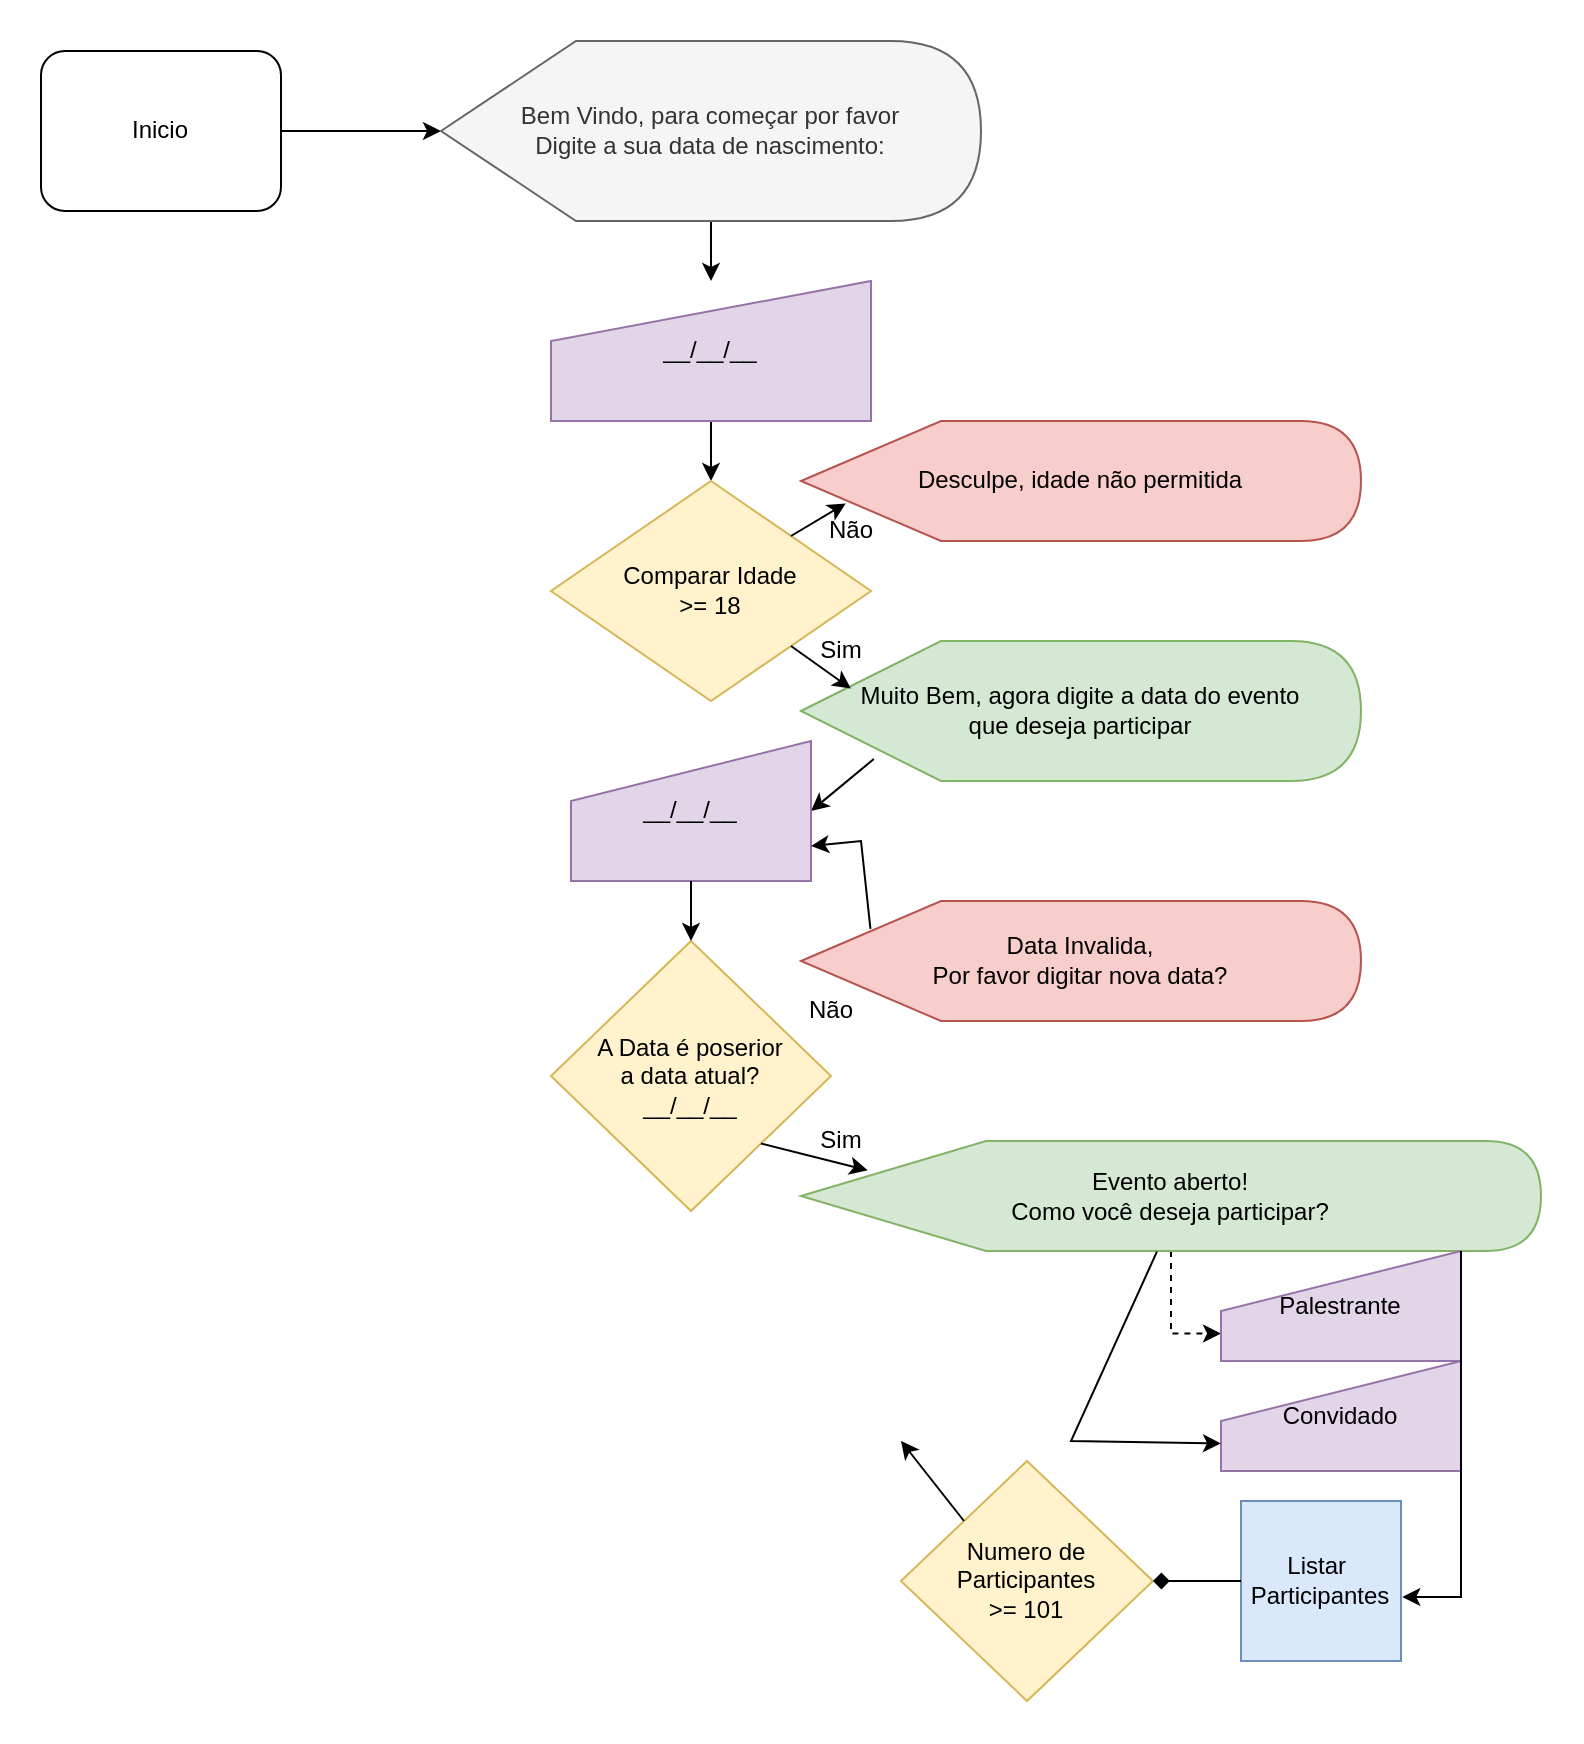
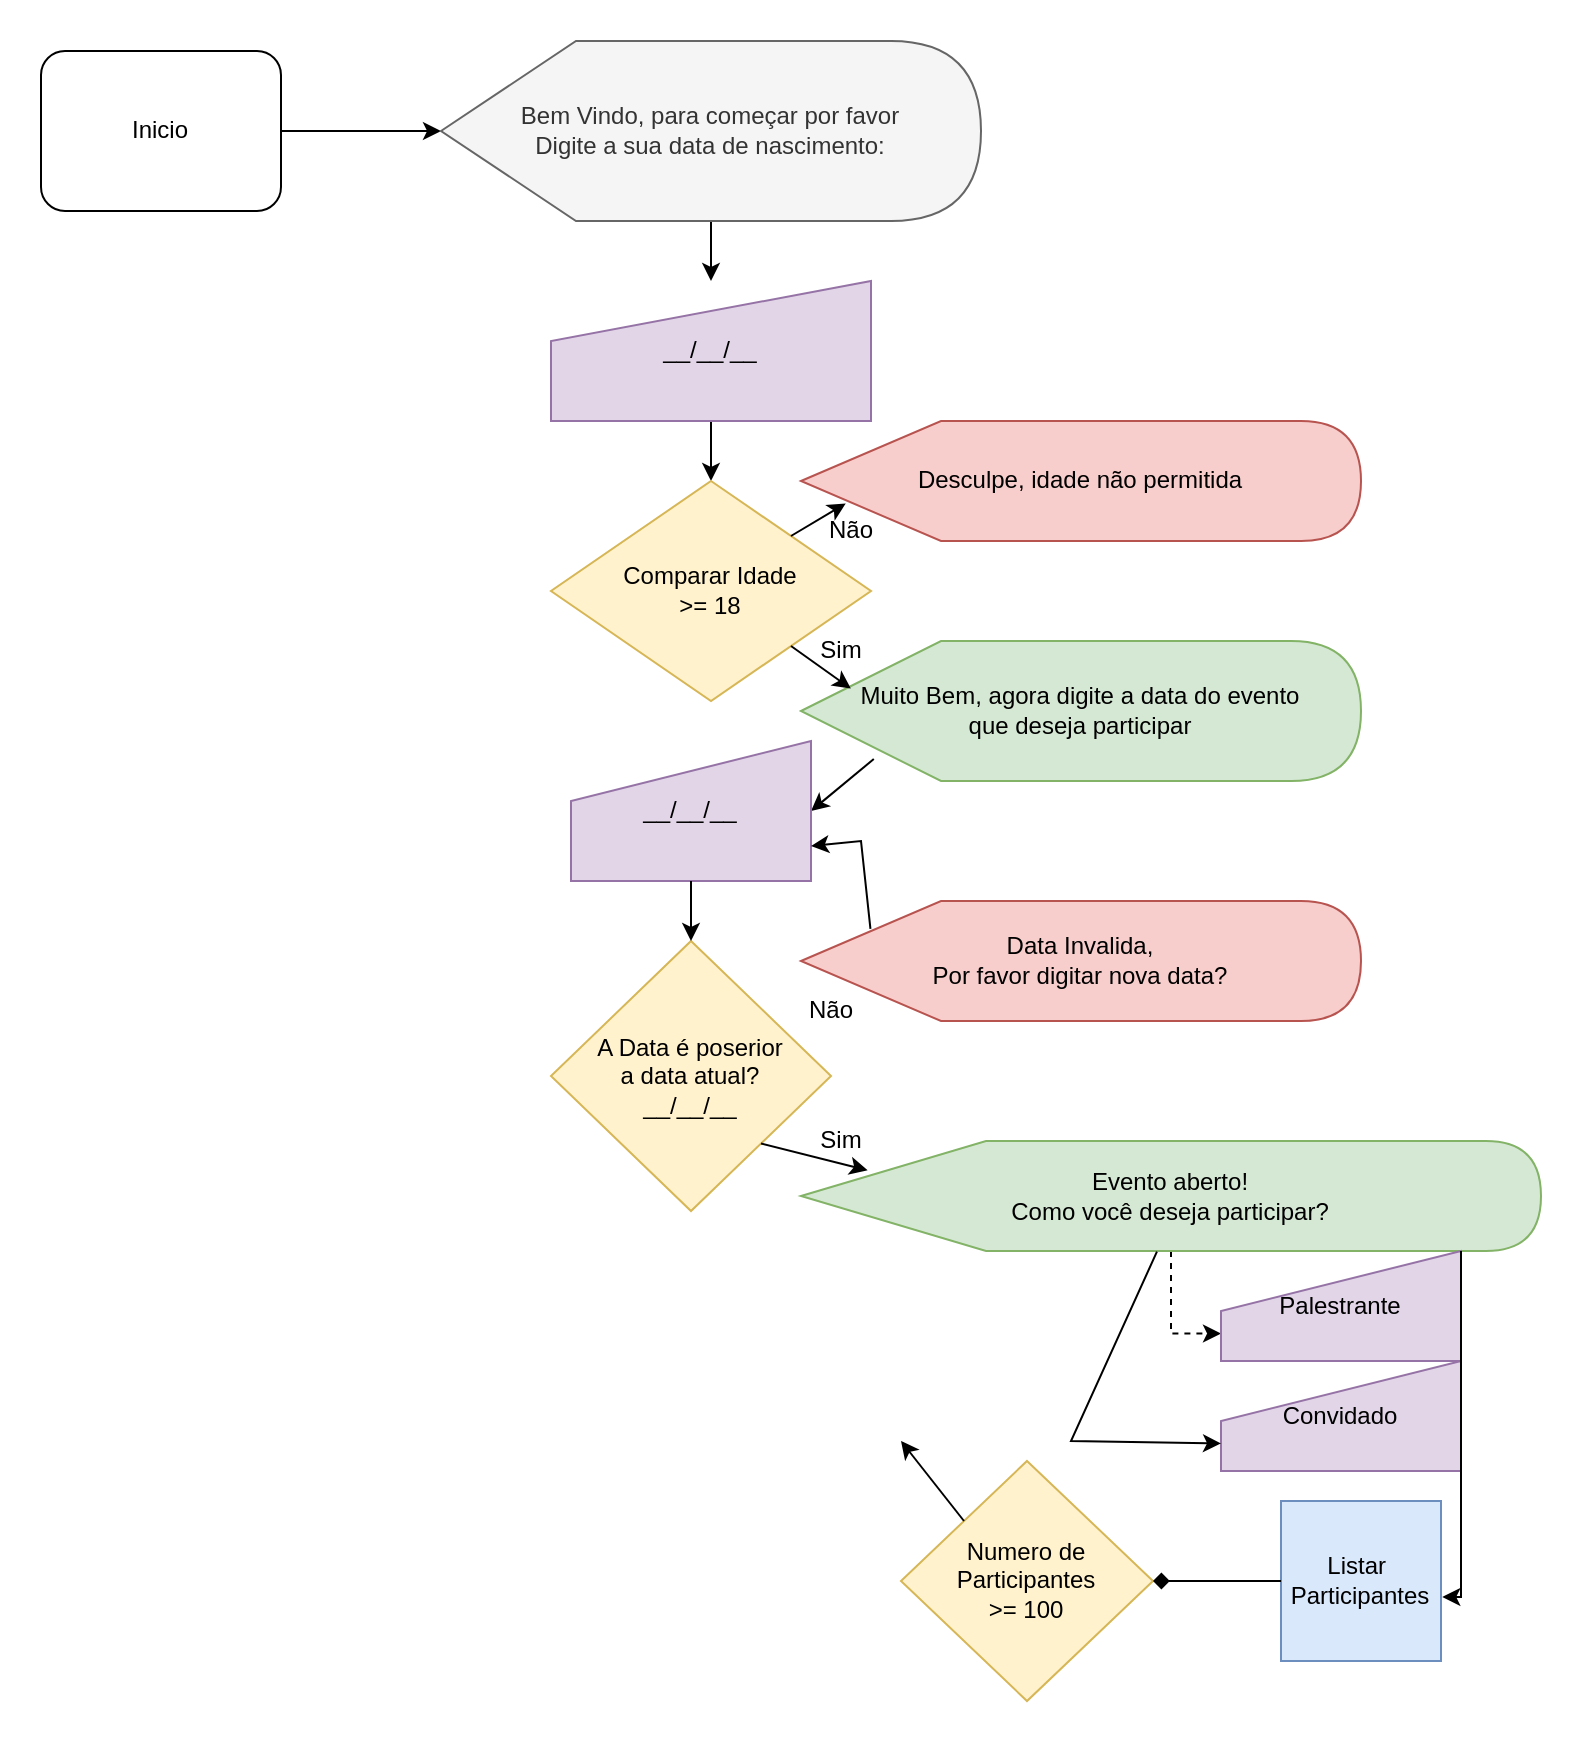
(1027, 1581) -> (1027, 1581)
(1321, 1581) -> (1361, 1581)
